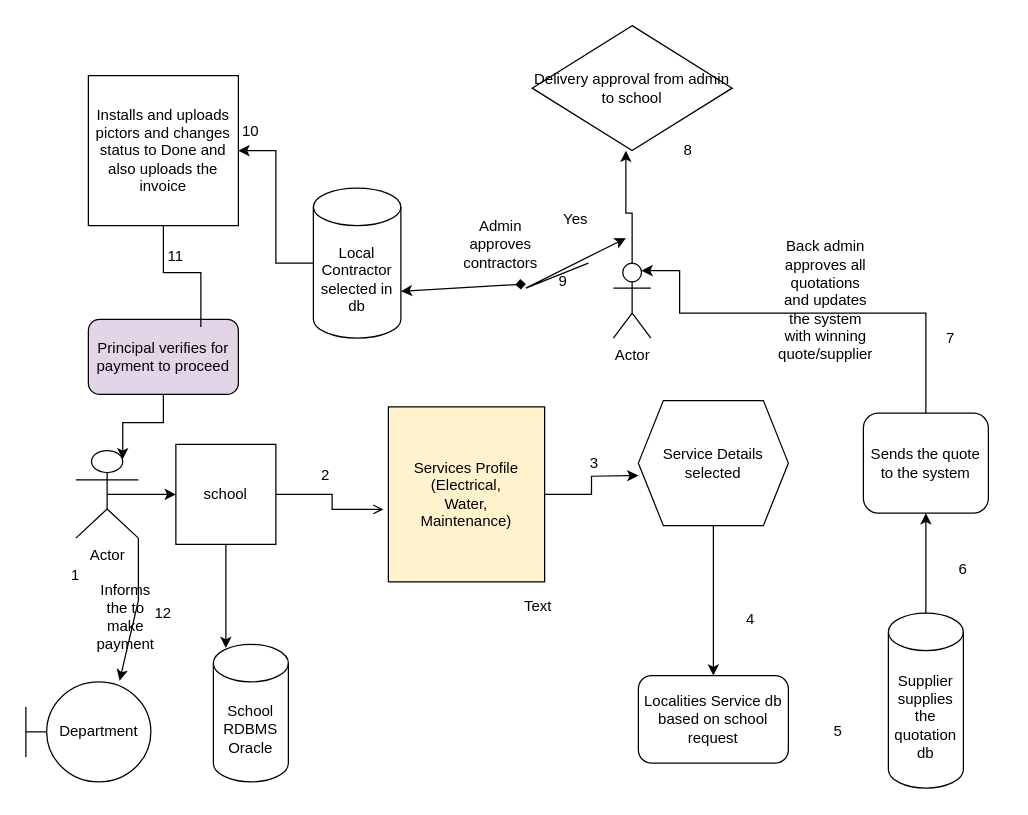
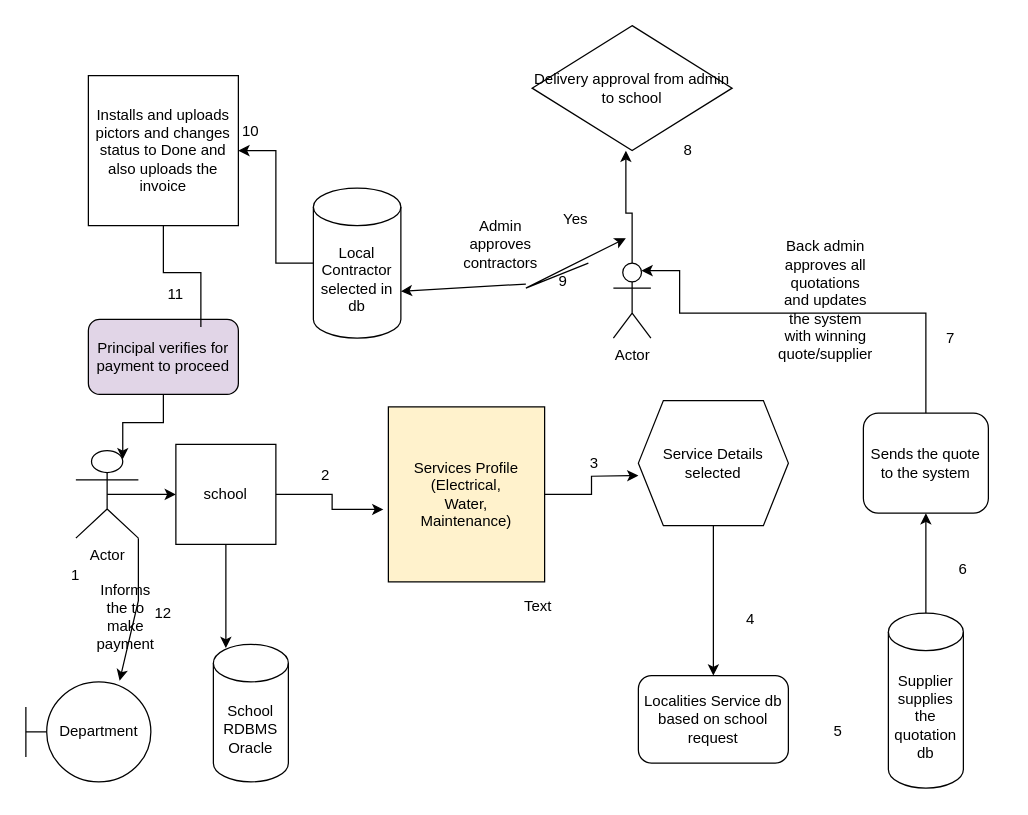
(176, 257) -> (176, 294)
(515, 285) -> (520, 284)
(375, 509) -> (373, 509)
